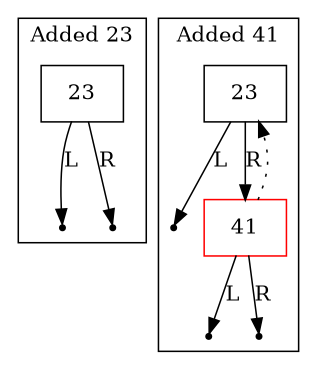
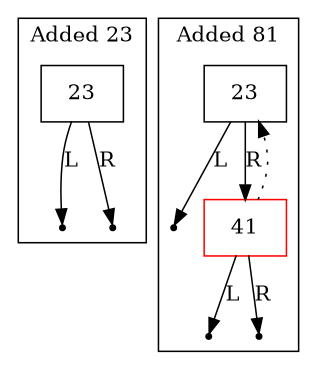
(229, 36) -> (229, 36)
